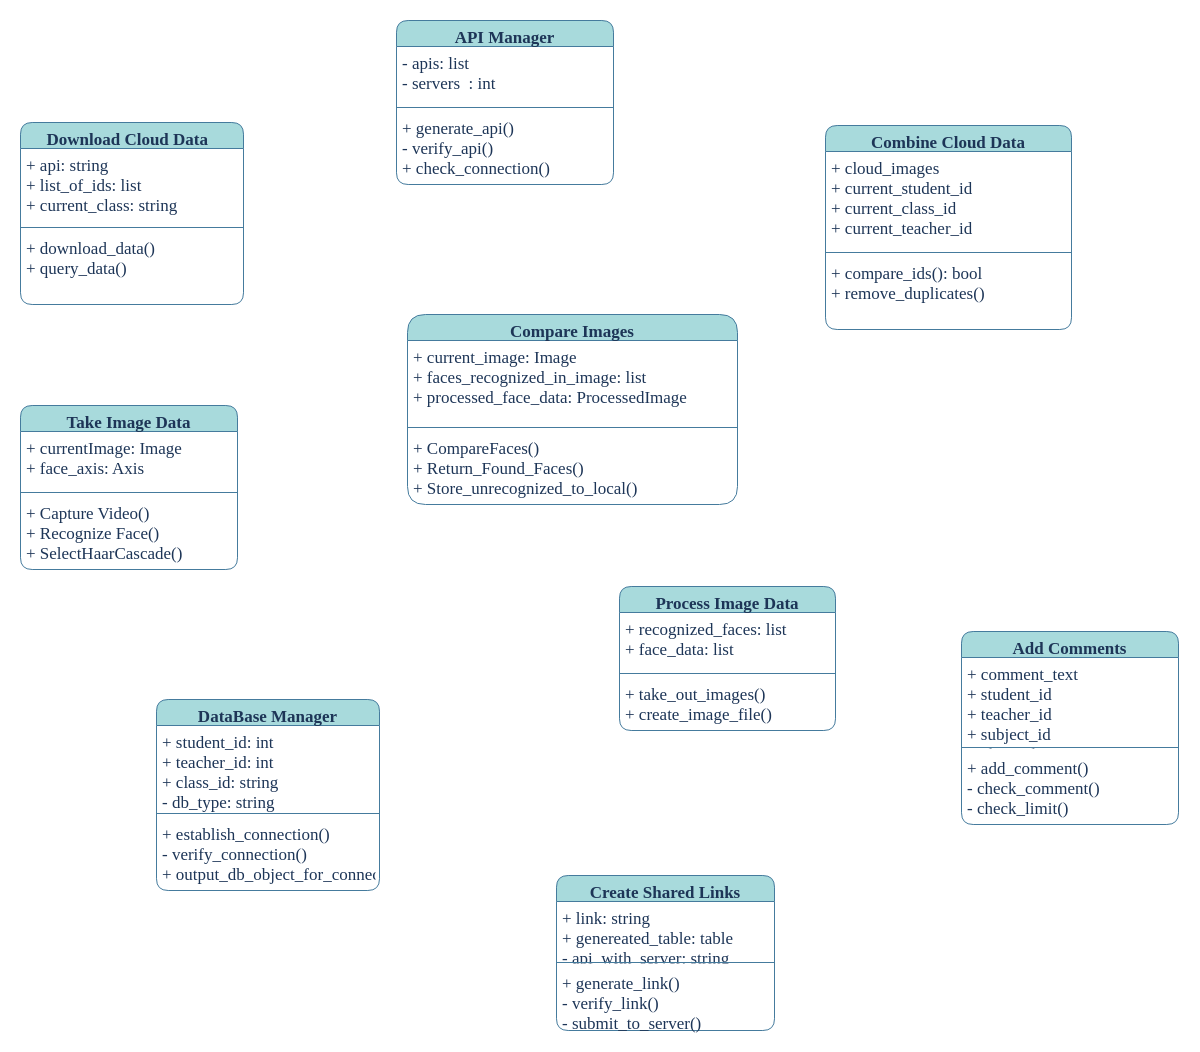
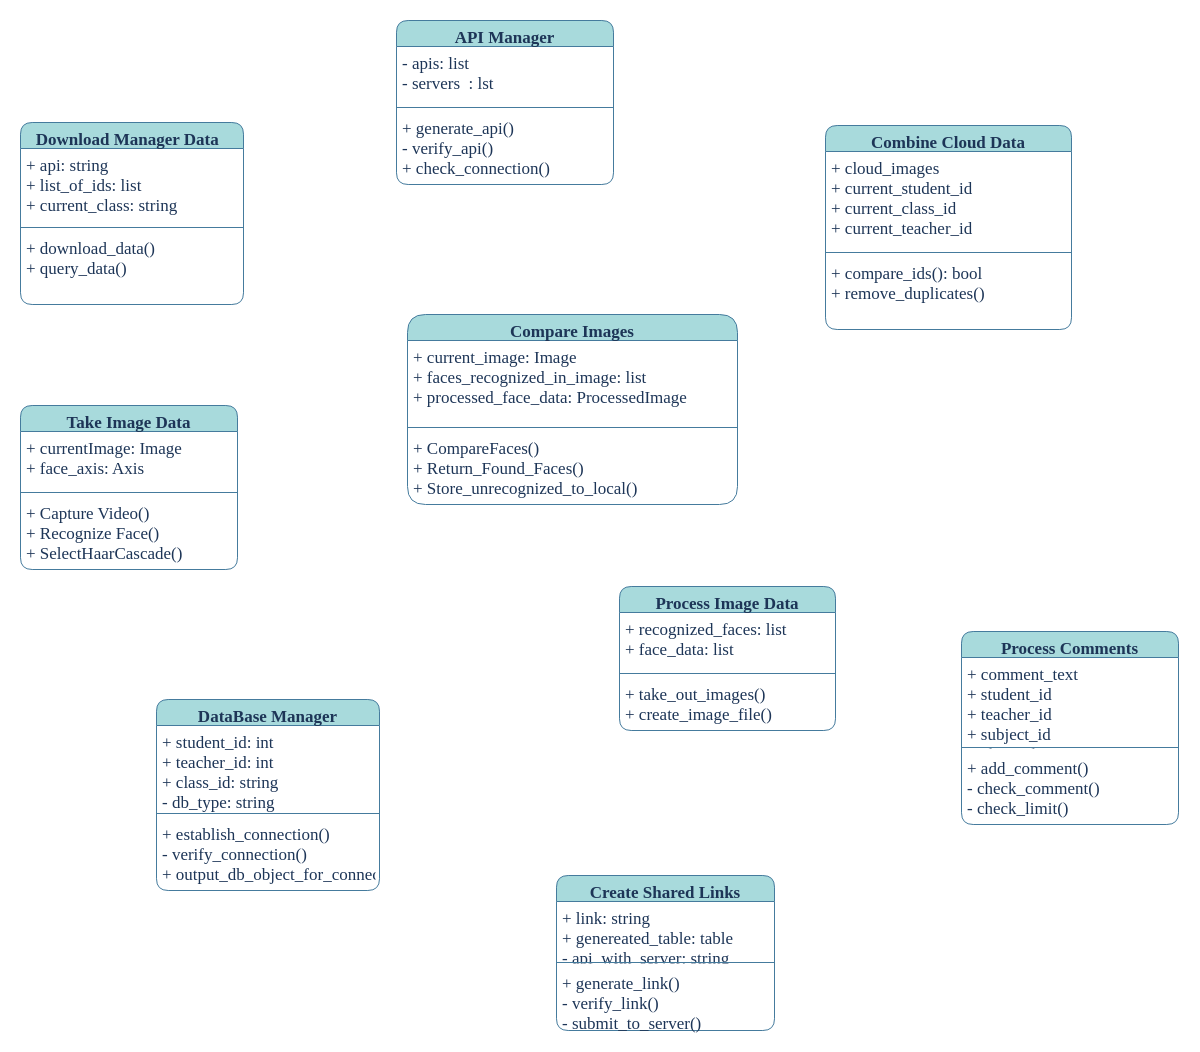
(446, 63) -> (446, 63)
(132, 139) -> (132, 139)
(1070, 648) -> (1070, 648)
